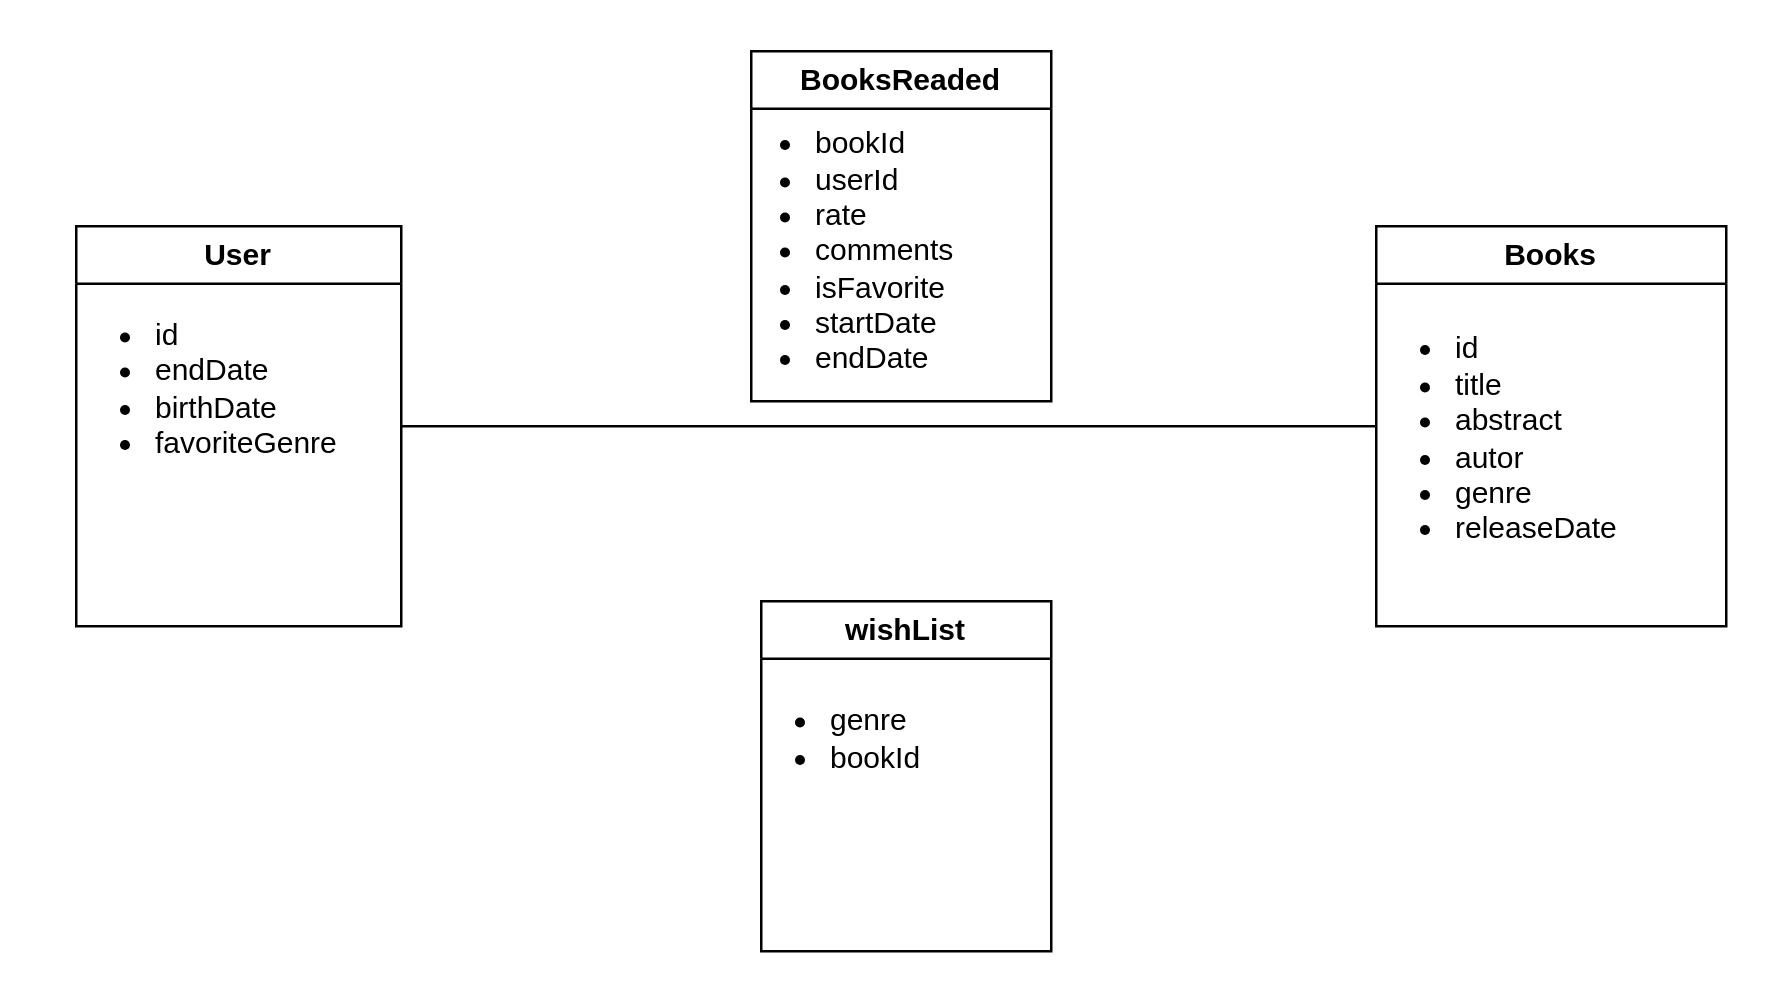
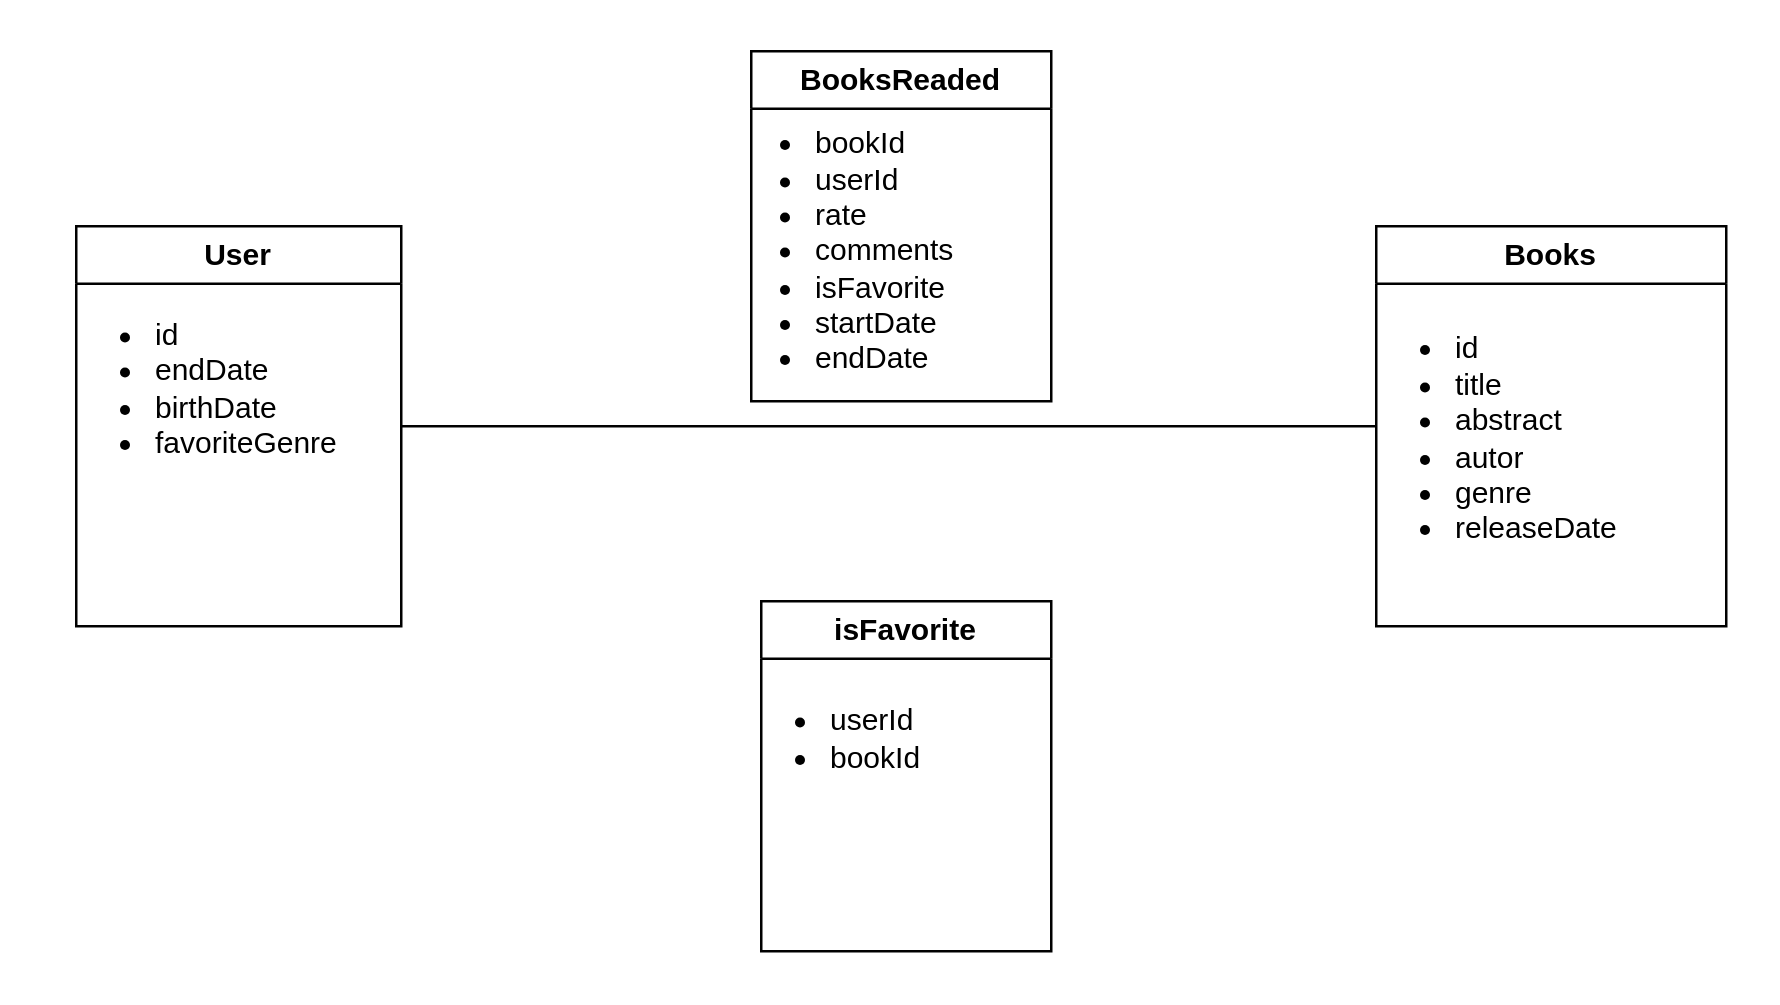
(906, 631) -> (906, 631)
(782, 739) -> (782, 739)
